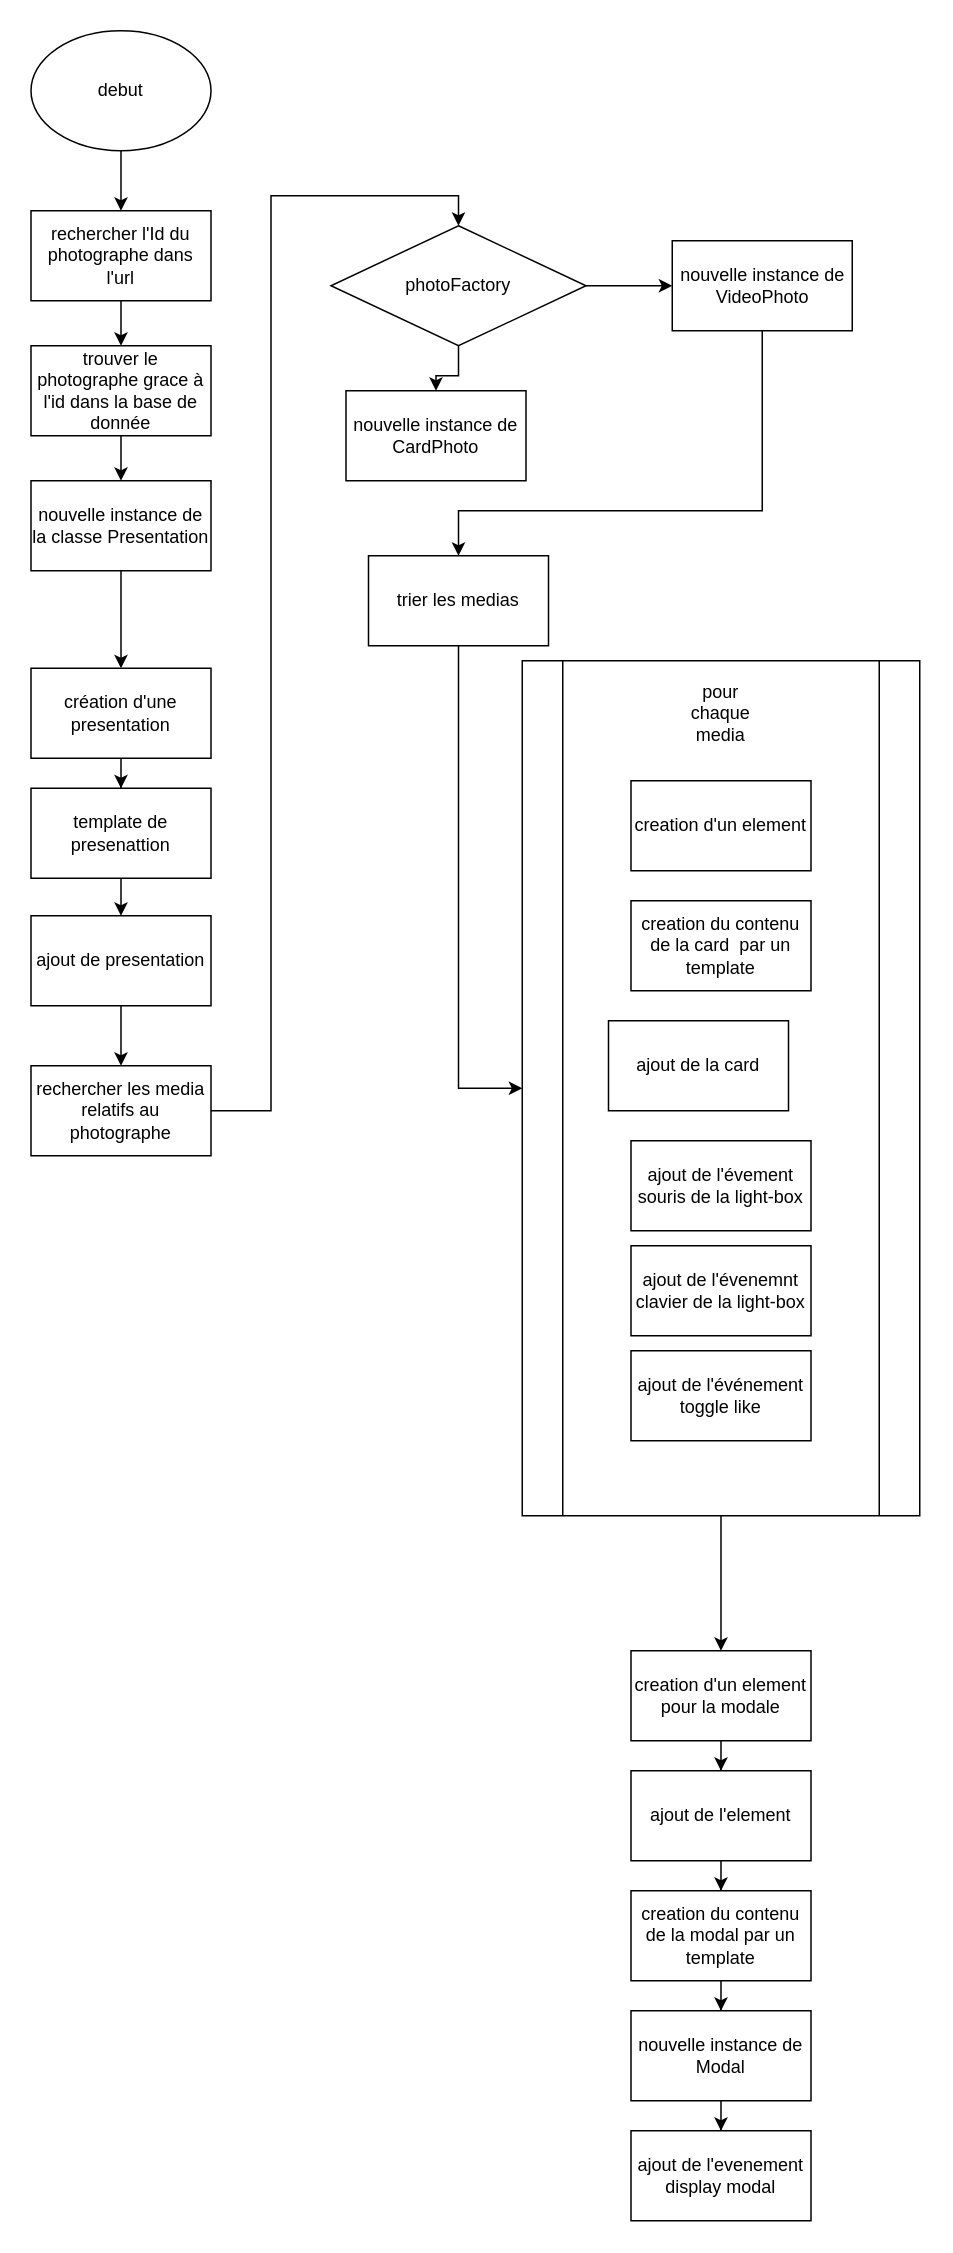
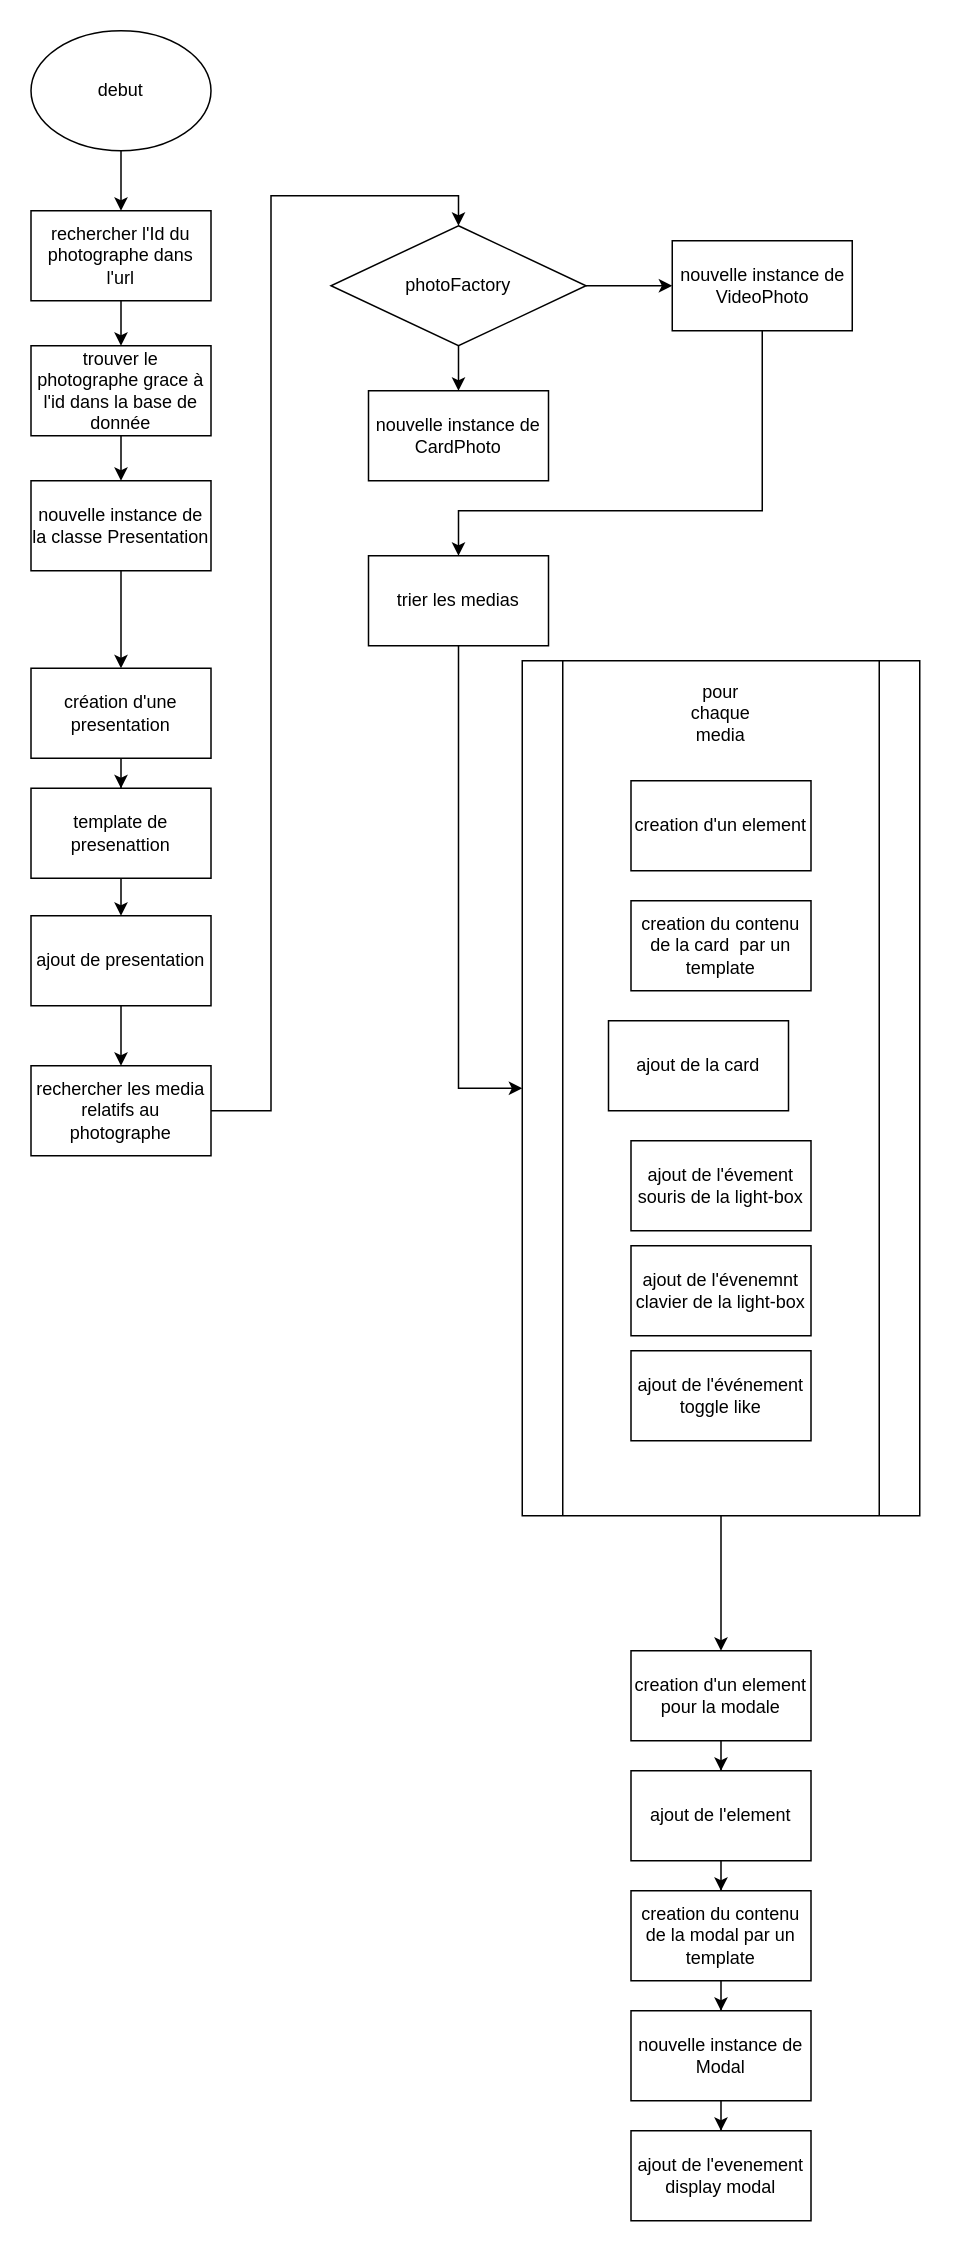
(436, 436) -> (458, 436)
